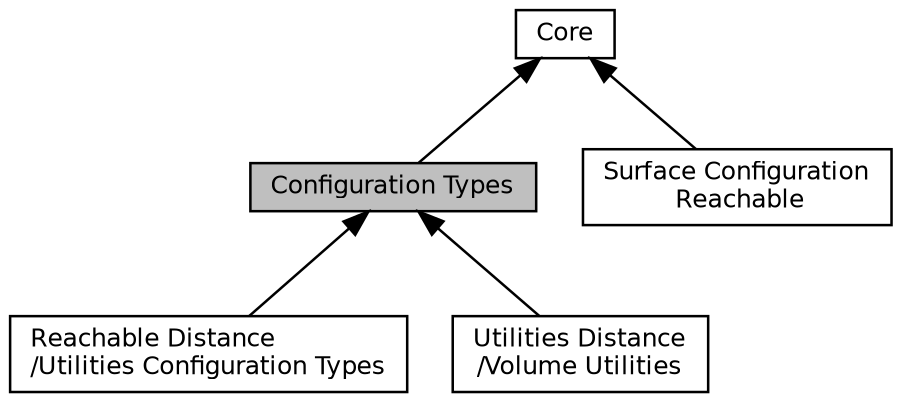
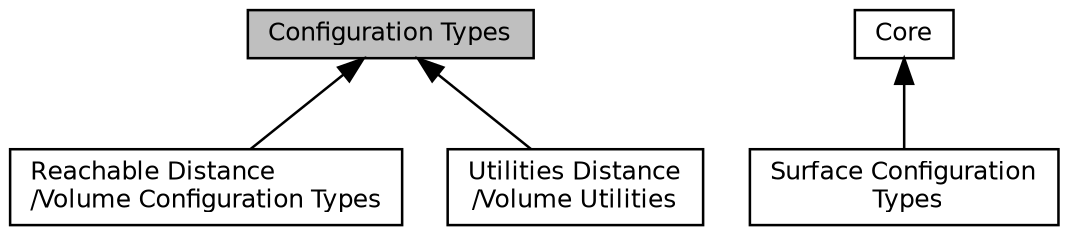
(470, 119) -> none
(737, 187) -> (904, 187)
(209, 354) -> (206, 187)
